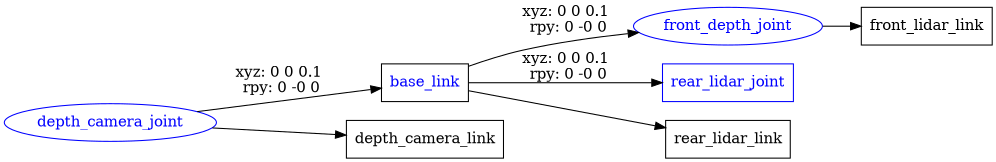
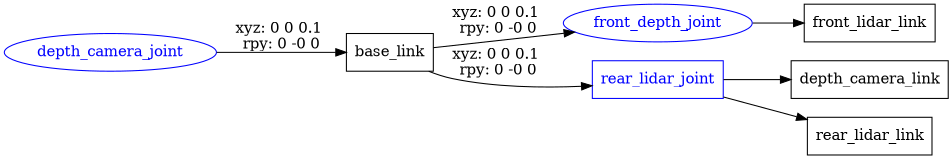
(425, 83) -> (390, 52)
(562, 108) -> (760, 107)
(274, 131) -> (752, 80)
